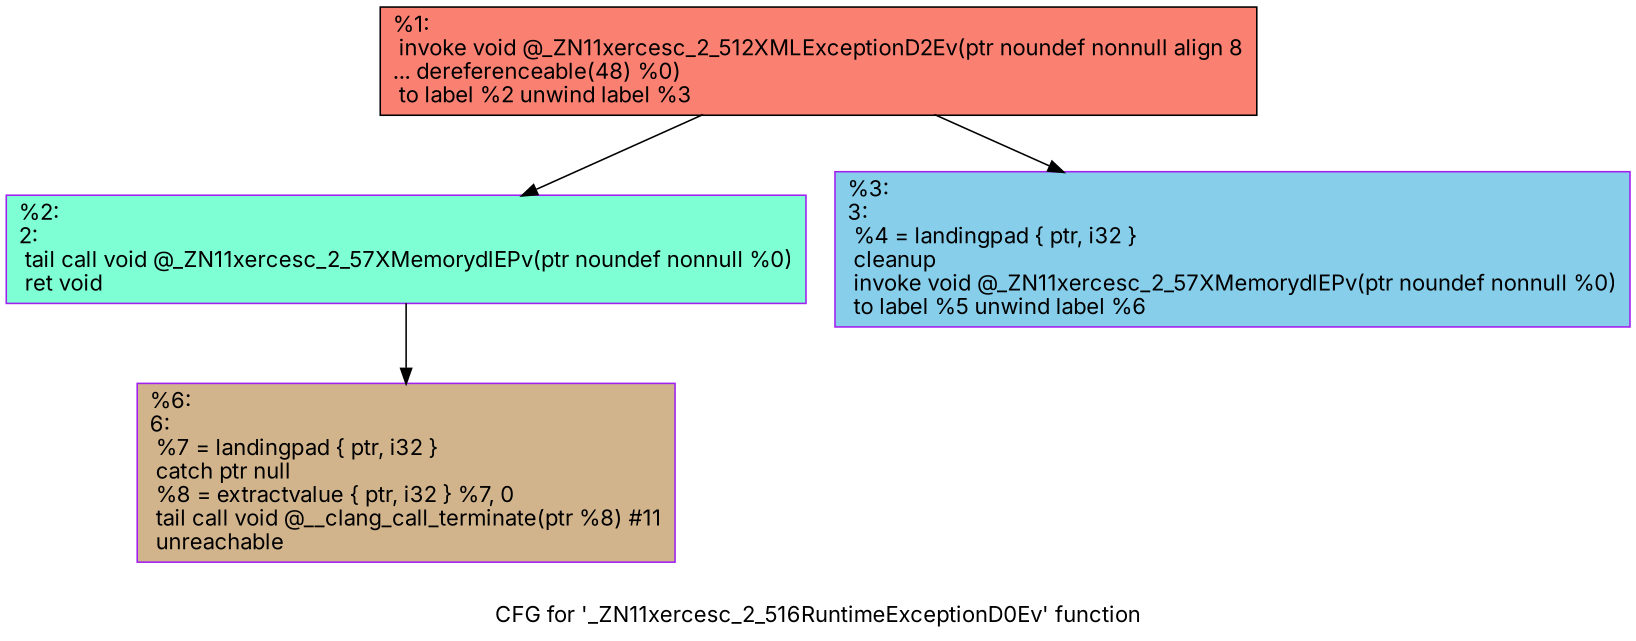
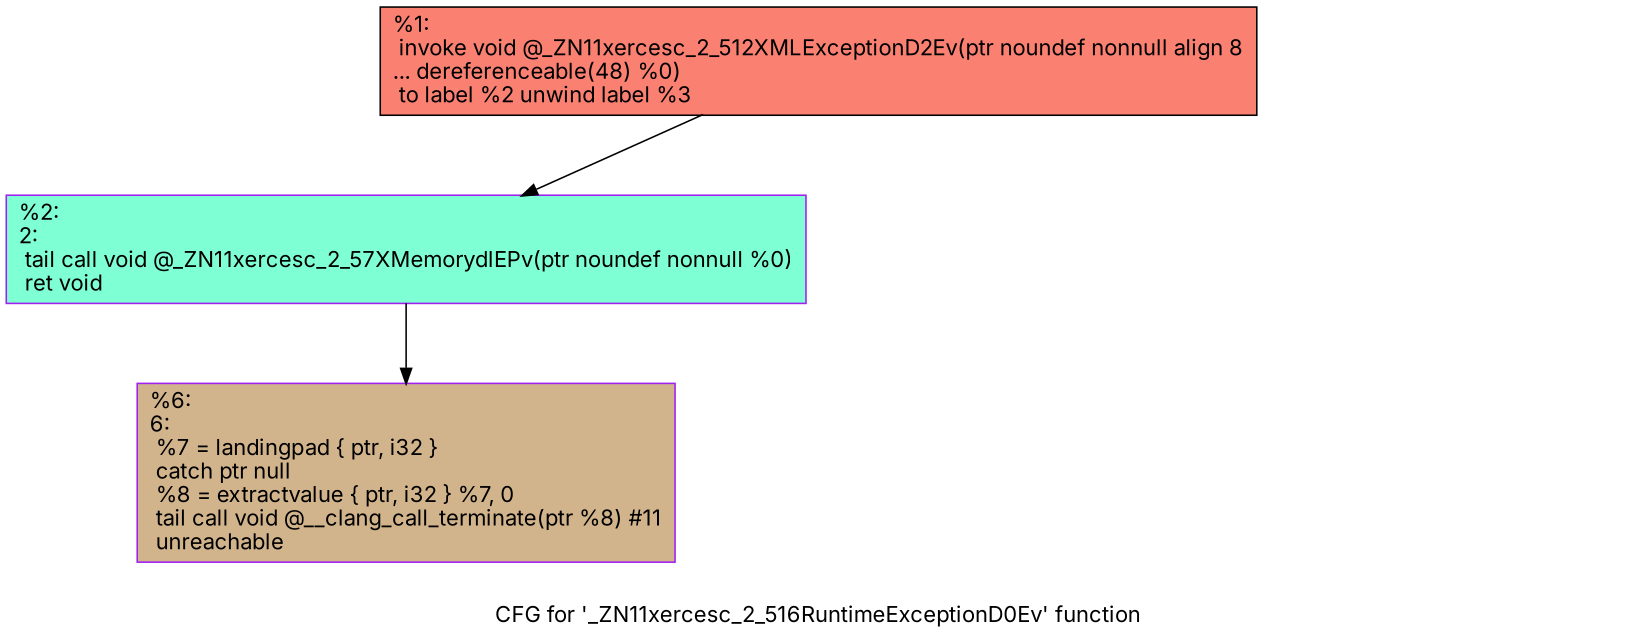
(1232, 249) -> none
